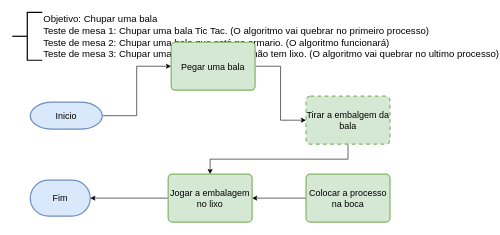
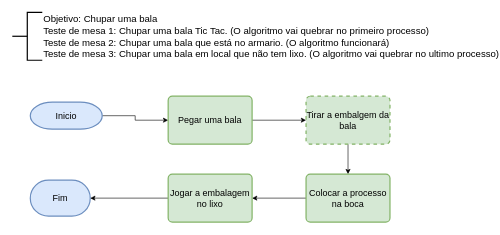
(213, 66) -> (210, 120)
(210, 161) -> (348, 168)
